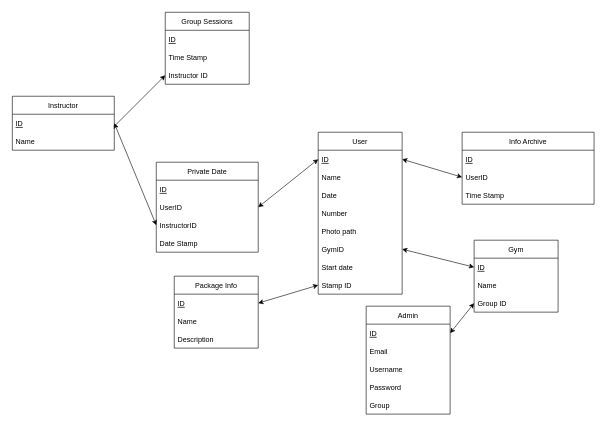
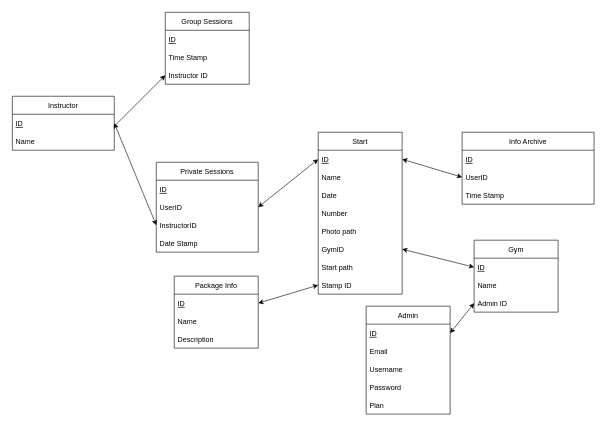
(360, 142) -> (360, 142)
(207, 172) -> (207, 172)
(341, 268) -> (341, 268)
(493, 304) -> (492, 304)
(380, 406) -> (377, 406)
